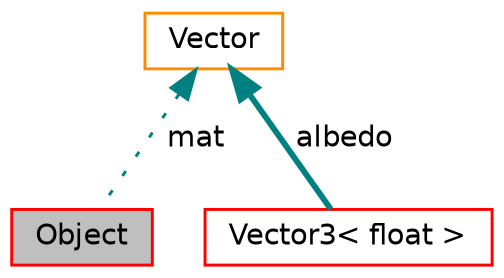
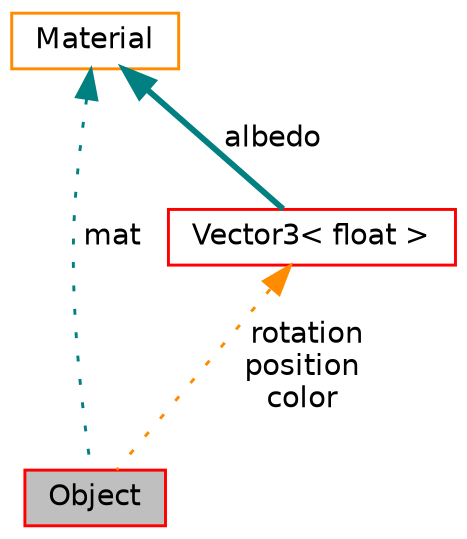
(214, 41) -> (95, 41)
none -> (193, 380)
